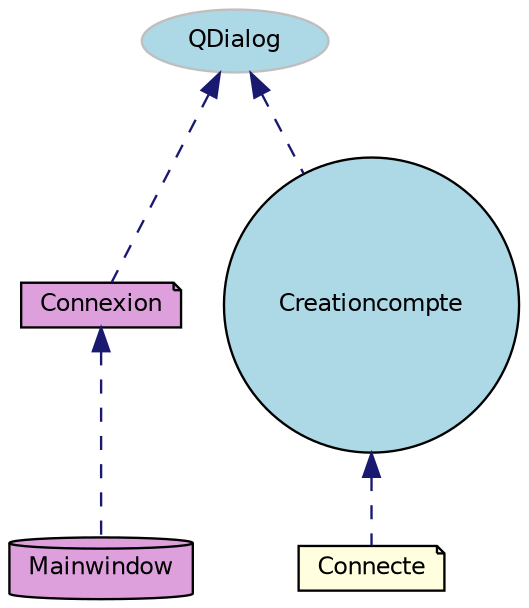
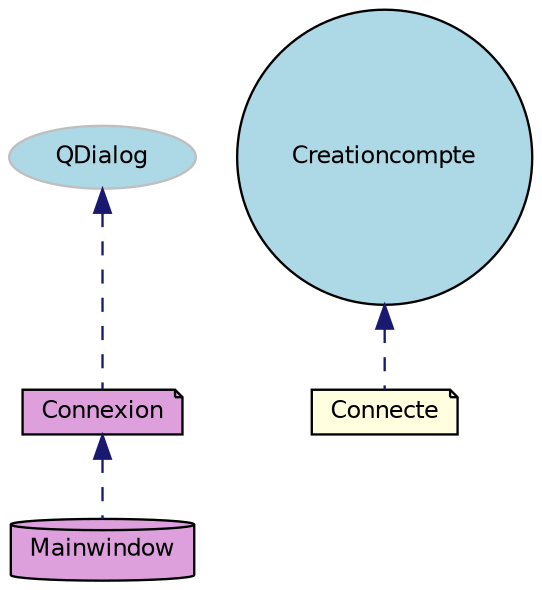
(283, 134) -> none
